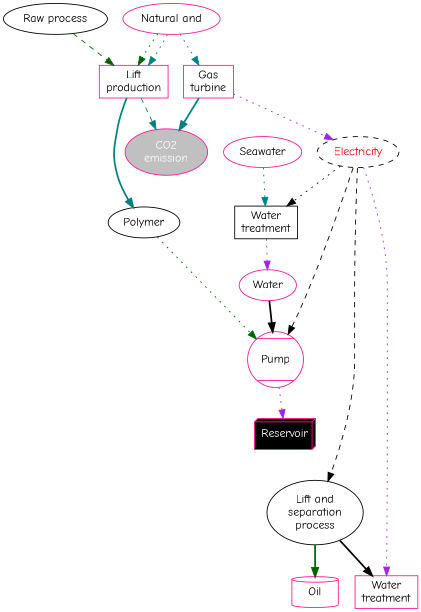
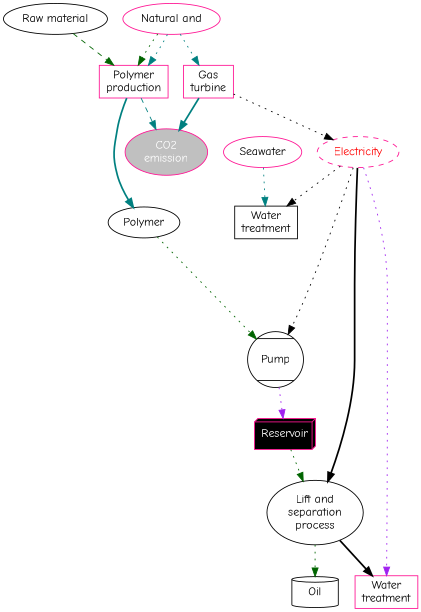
(55, 19) -> (55, 19)
(134, 82) -> (134, 82)
(279, 115) -> (279, 115)
(358, 152) -> (358, 152)
(325, 248) -> (325, 248)
(268, 285) -> none
(355, 322) -> (355, 322)
(276, 360) -> (276, 360)
none -> (295, 461)
(315, 556) -> (315, 556)
(315, 592) -> (315, 592)
